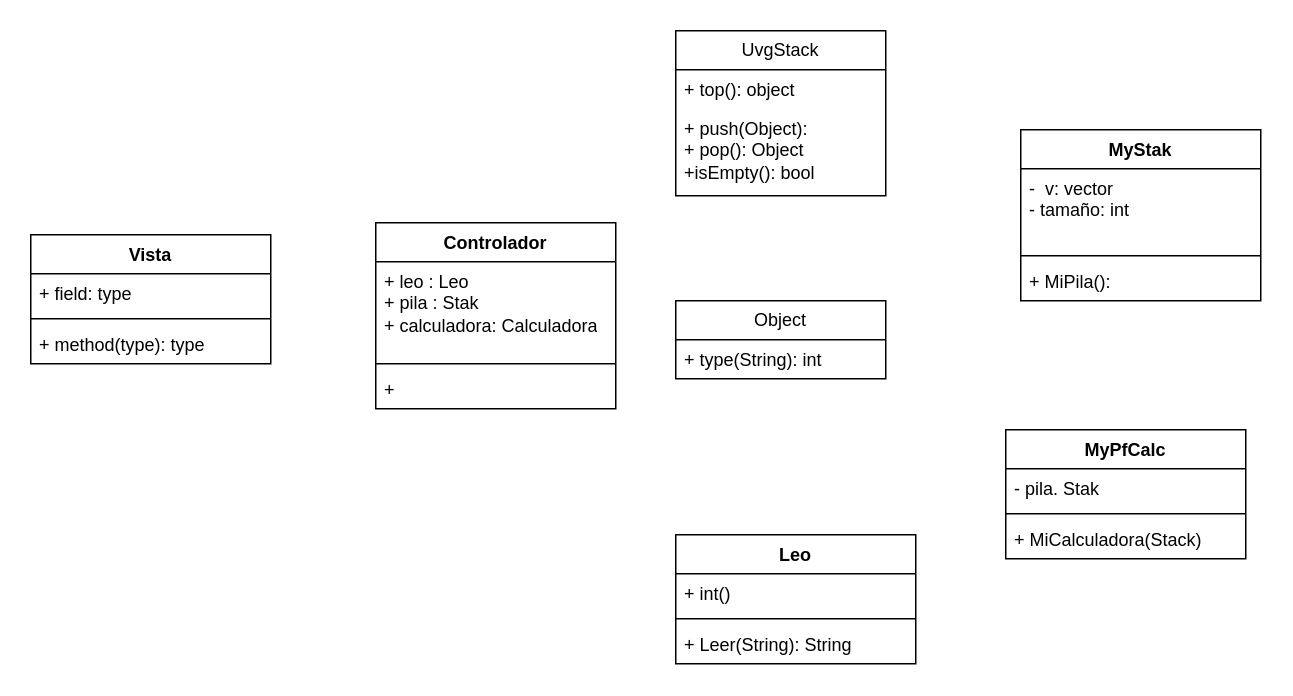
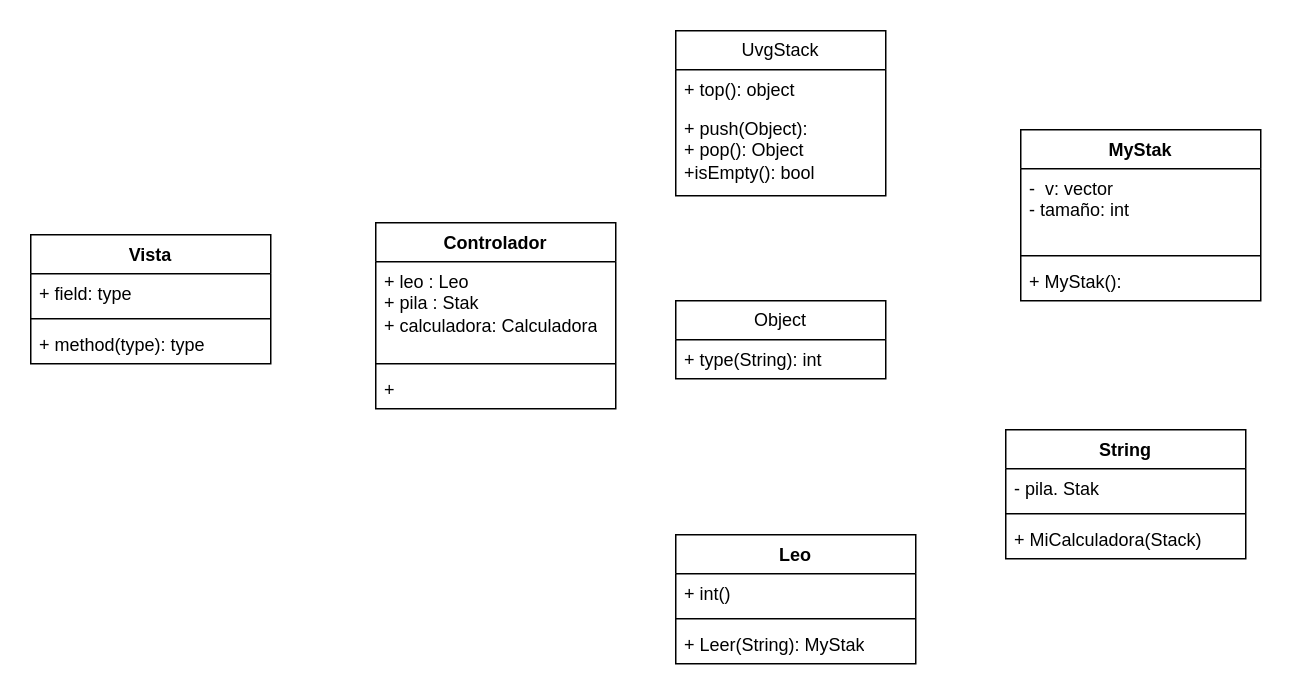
(1073, 283) -> (1081, 283)
(1126, 451) -> (1126, 451)
(784, 646) -> (786, 646)
